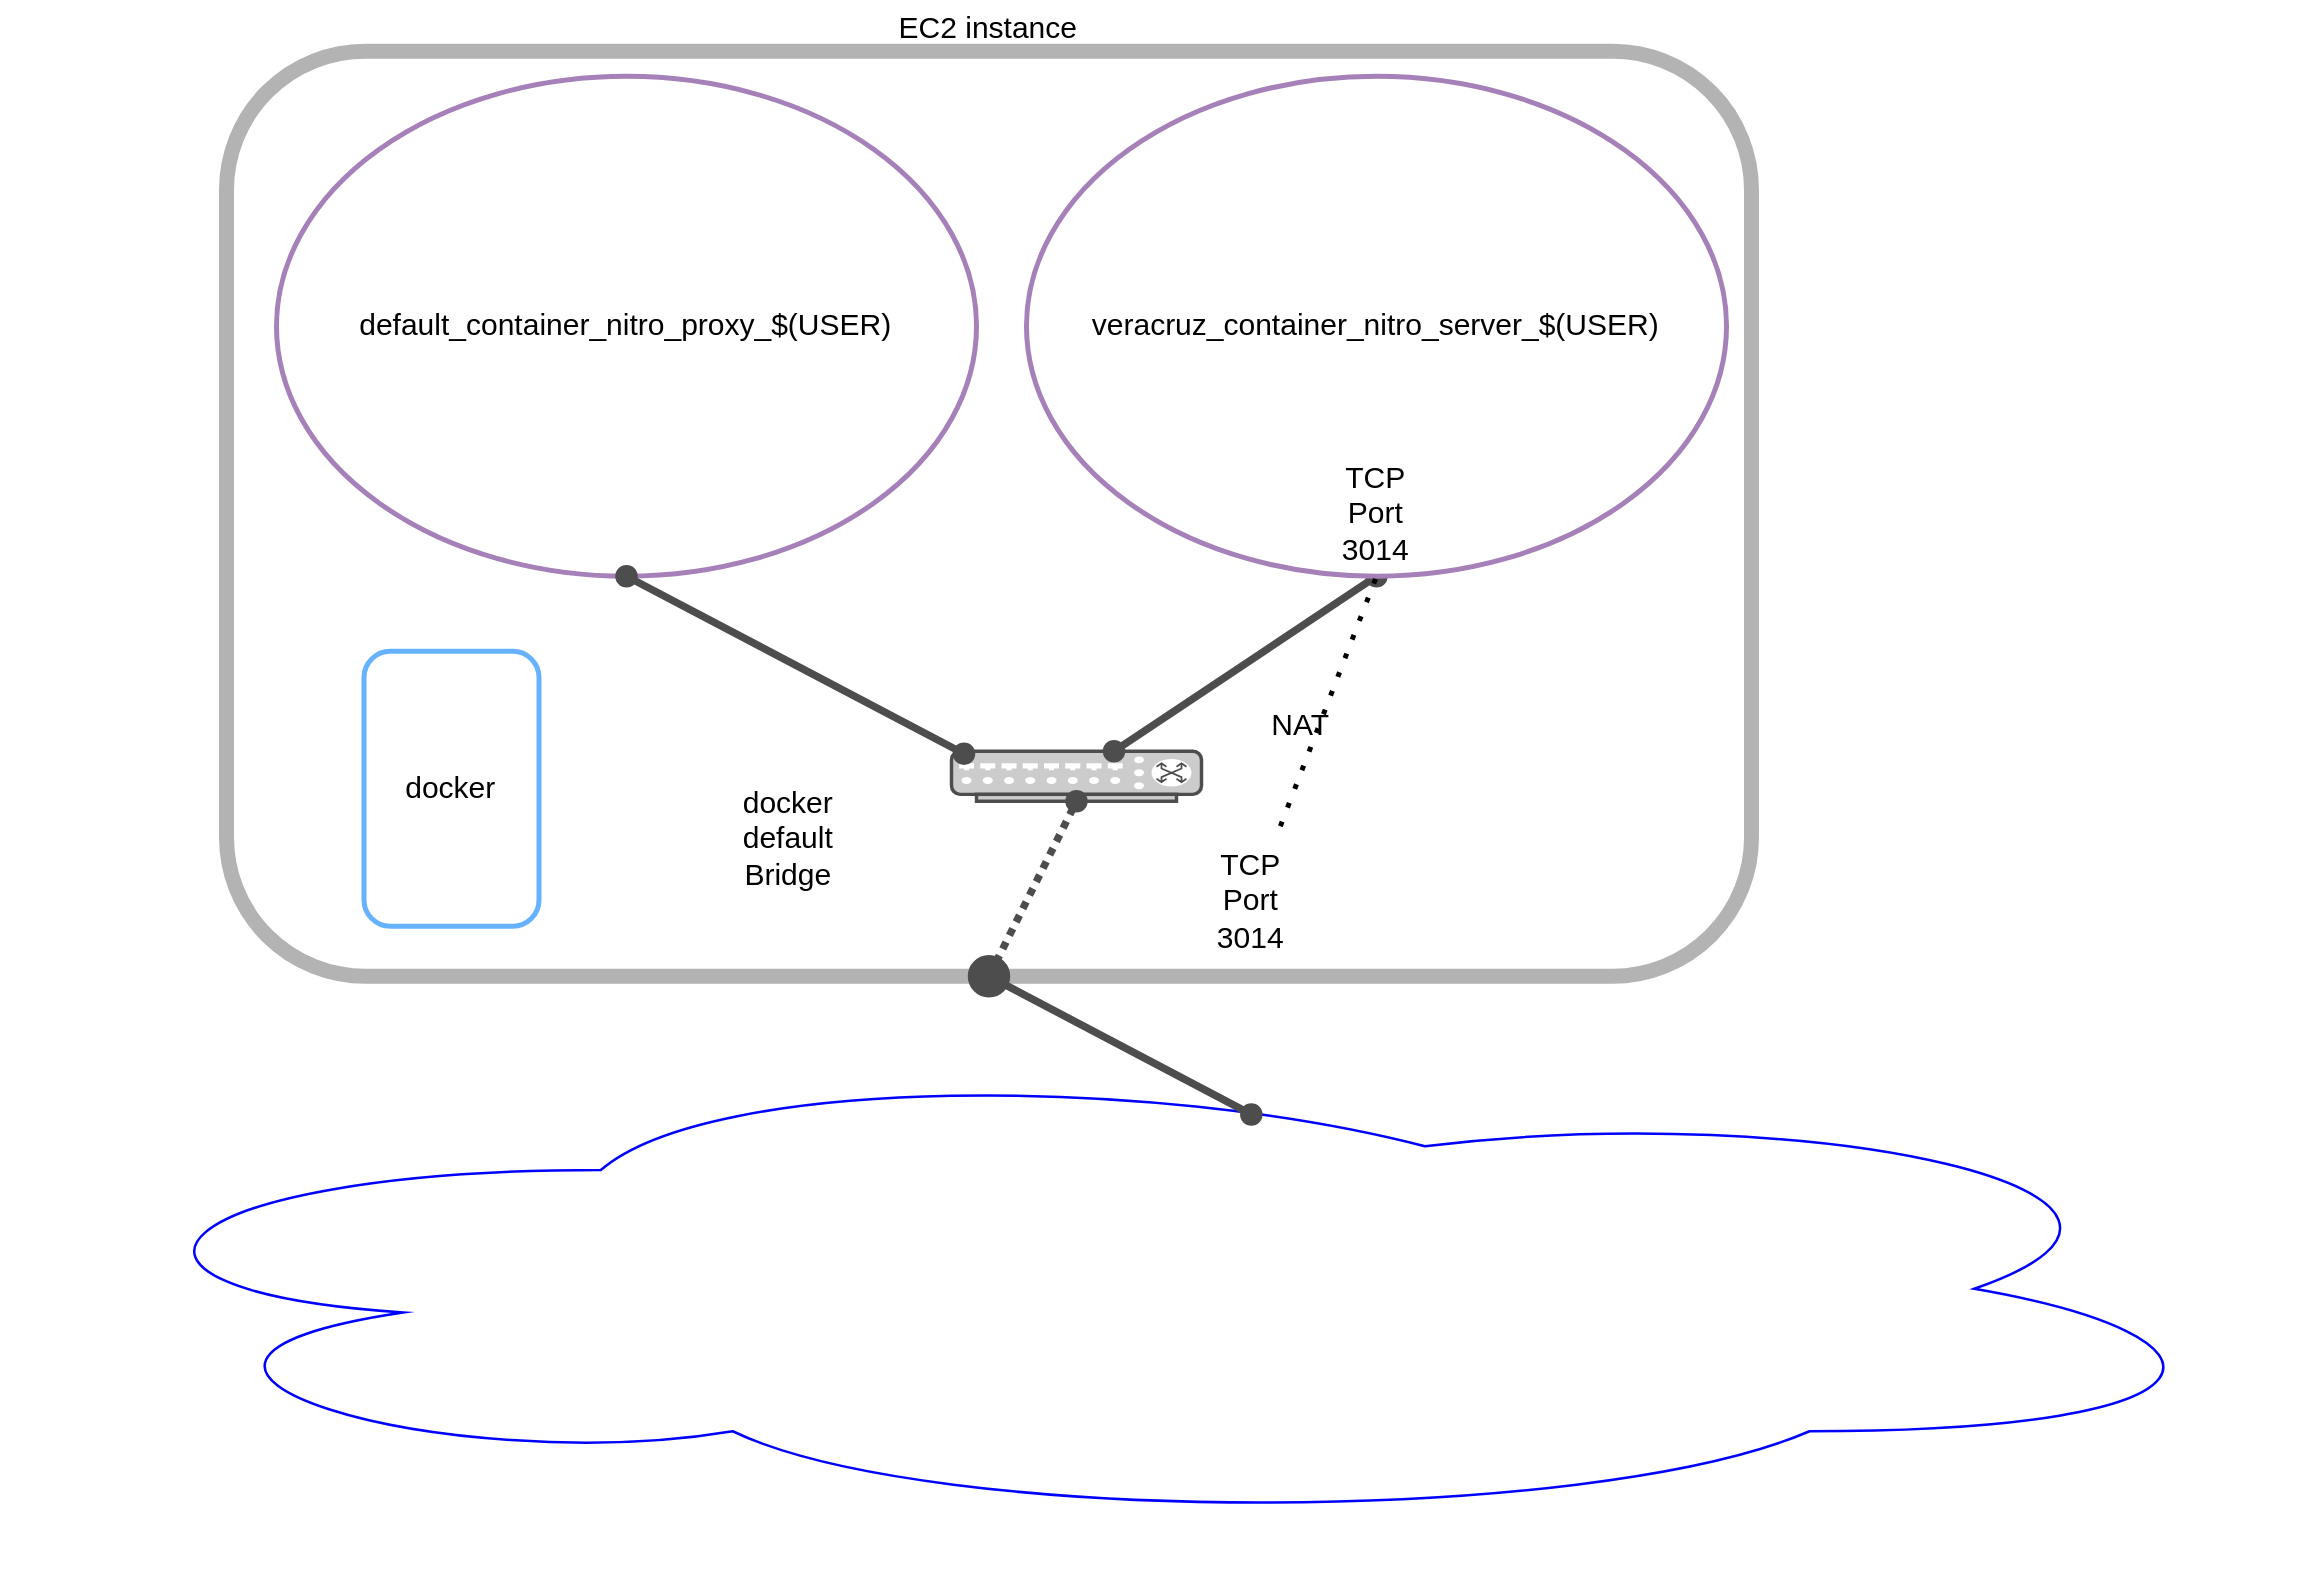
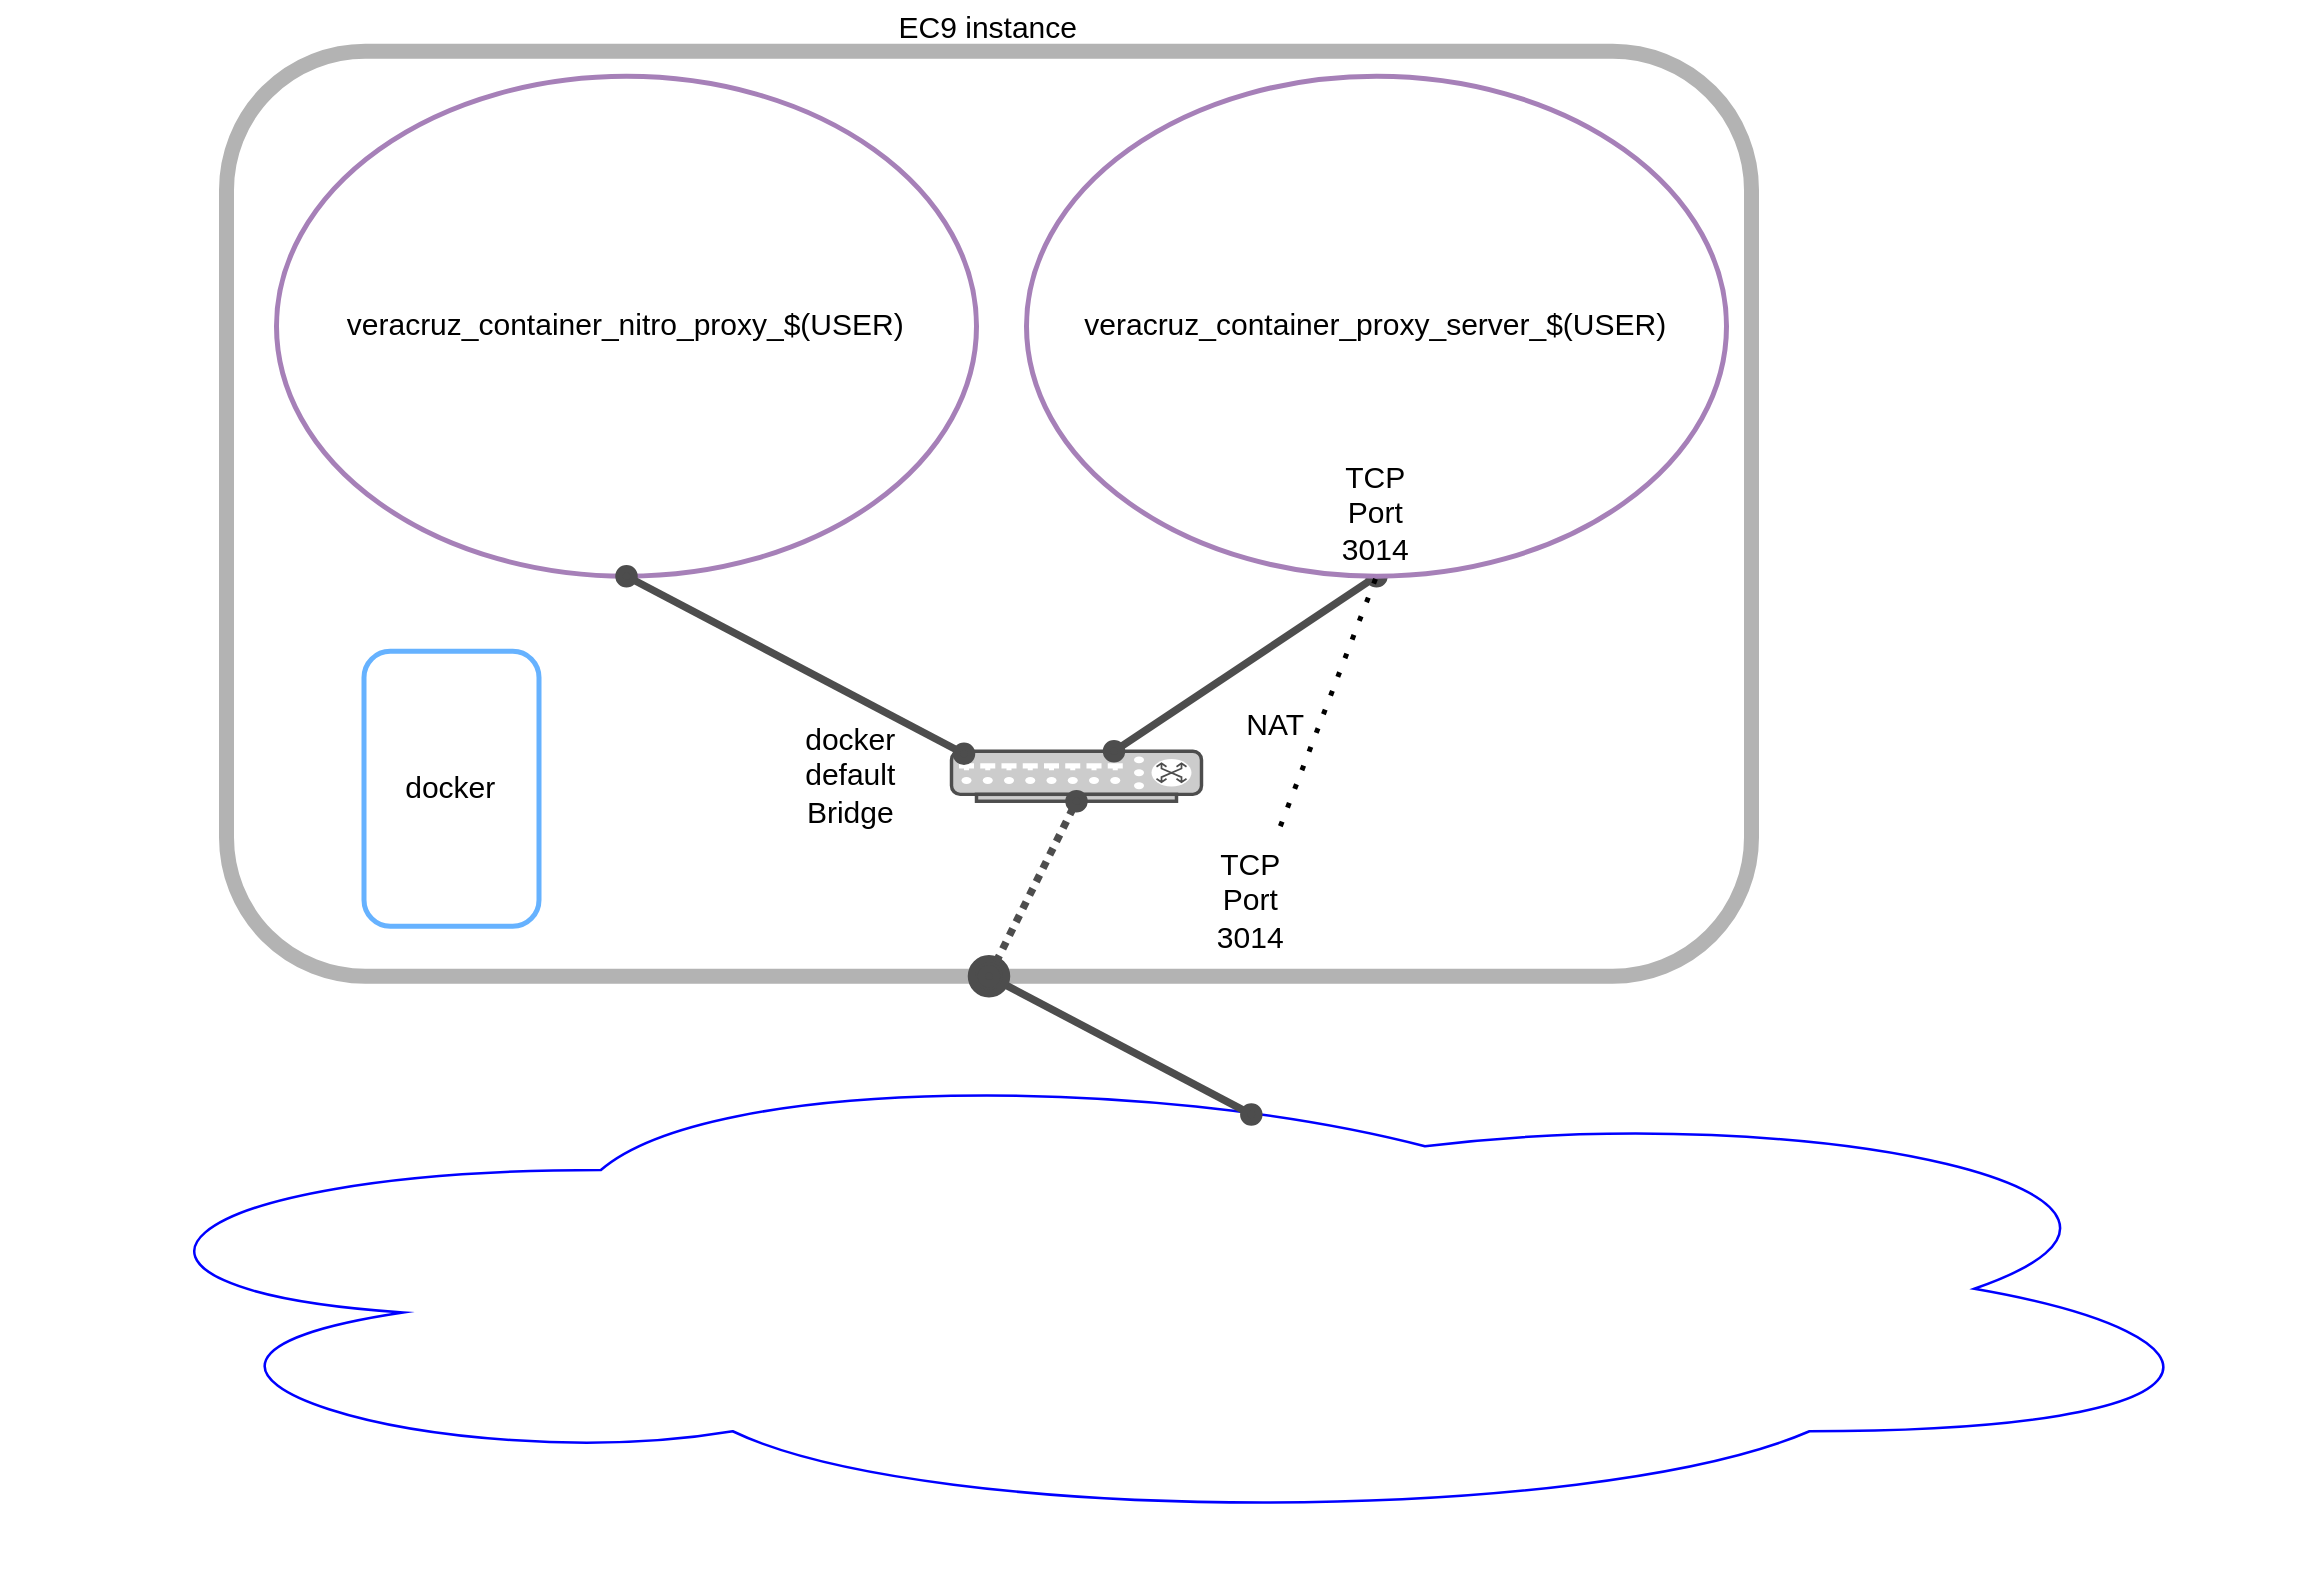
(989, 26) -> (989, 26)
(626, 326) -> (626, 326)
(1376, 326) -> (1376, 326)
(1301, 726) -> (1276, 726)
(789, 839) -> (851, 776)
